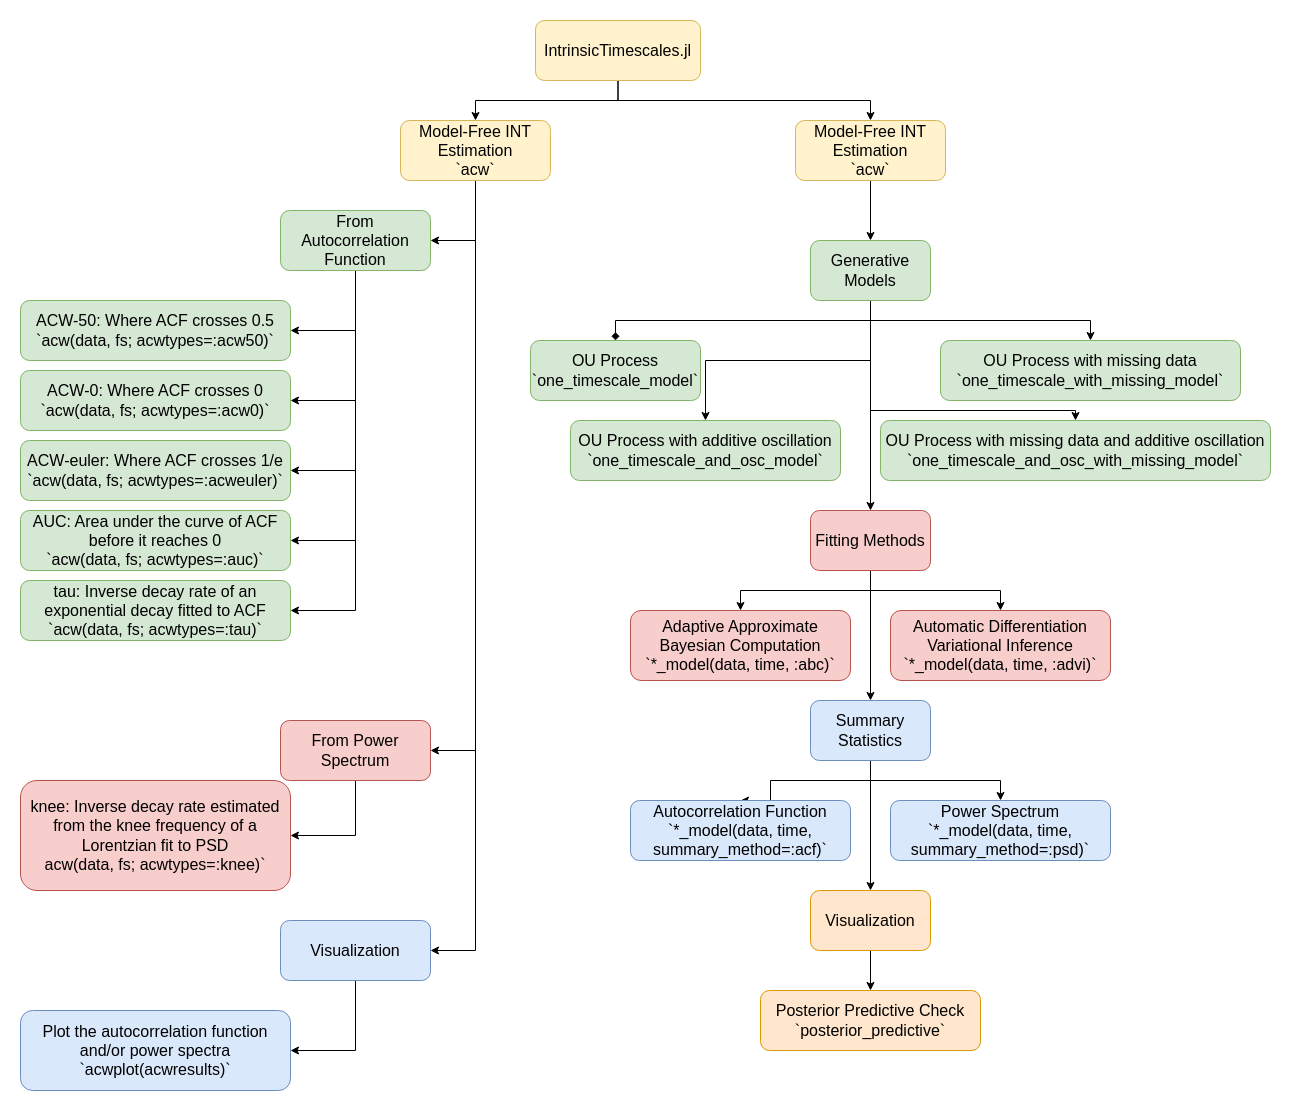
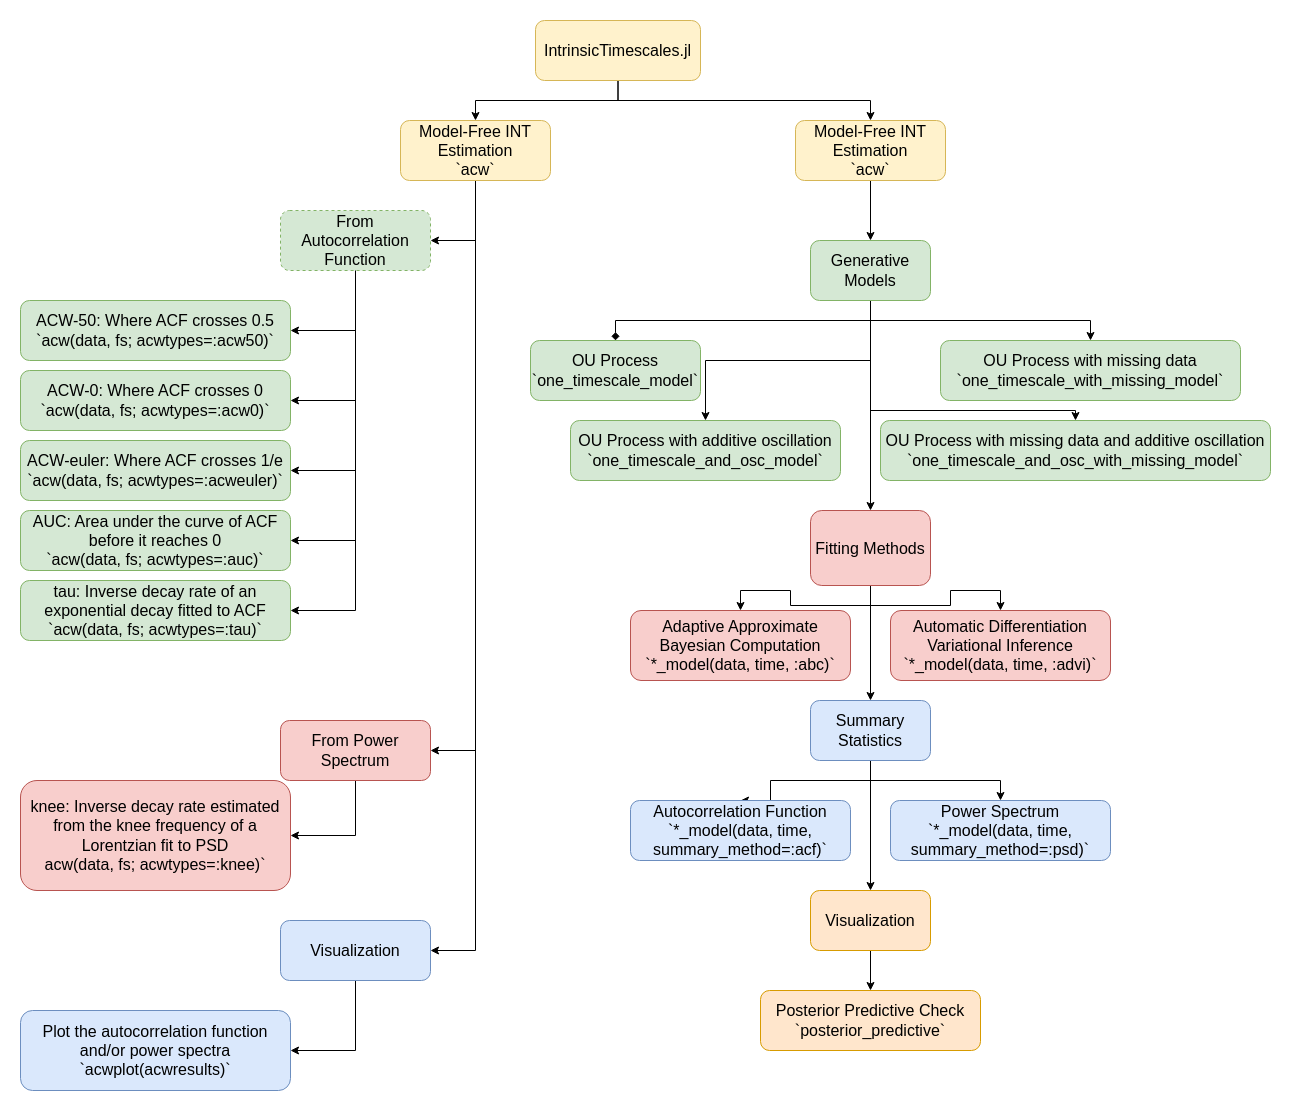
(356, 241) -> (356, 241)
(871, 541) -> (871, 548)
